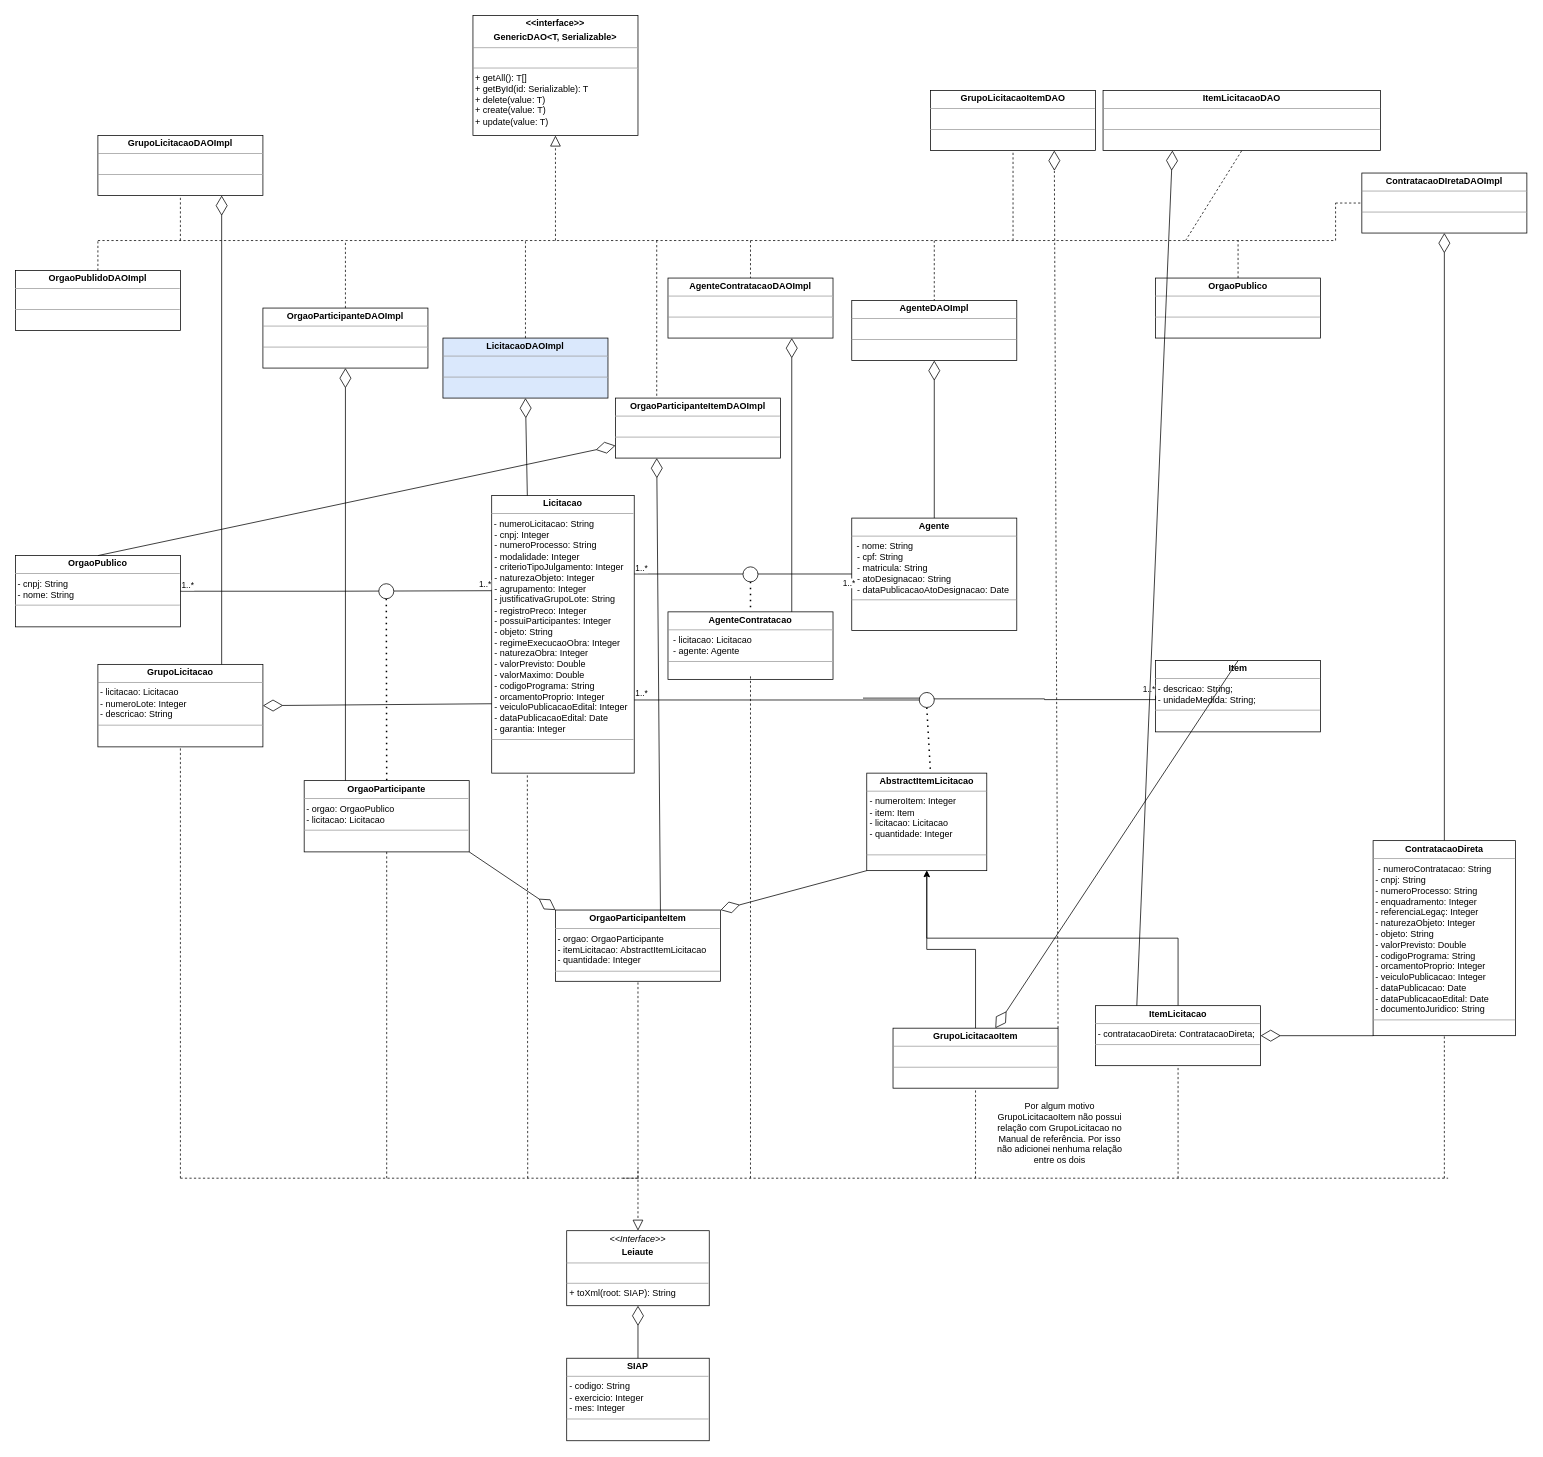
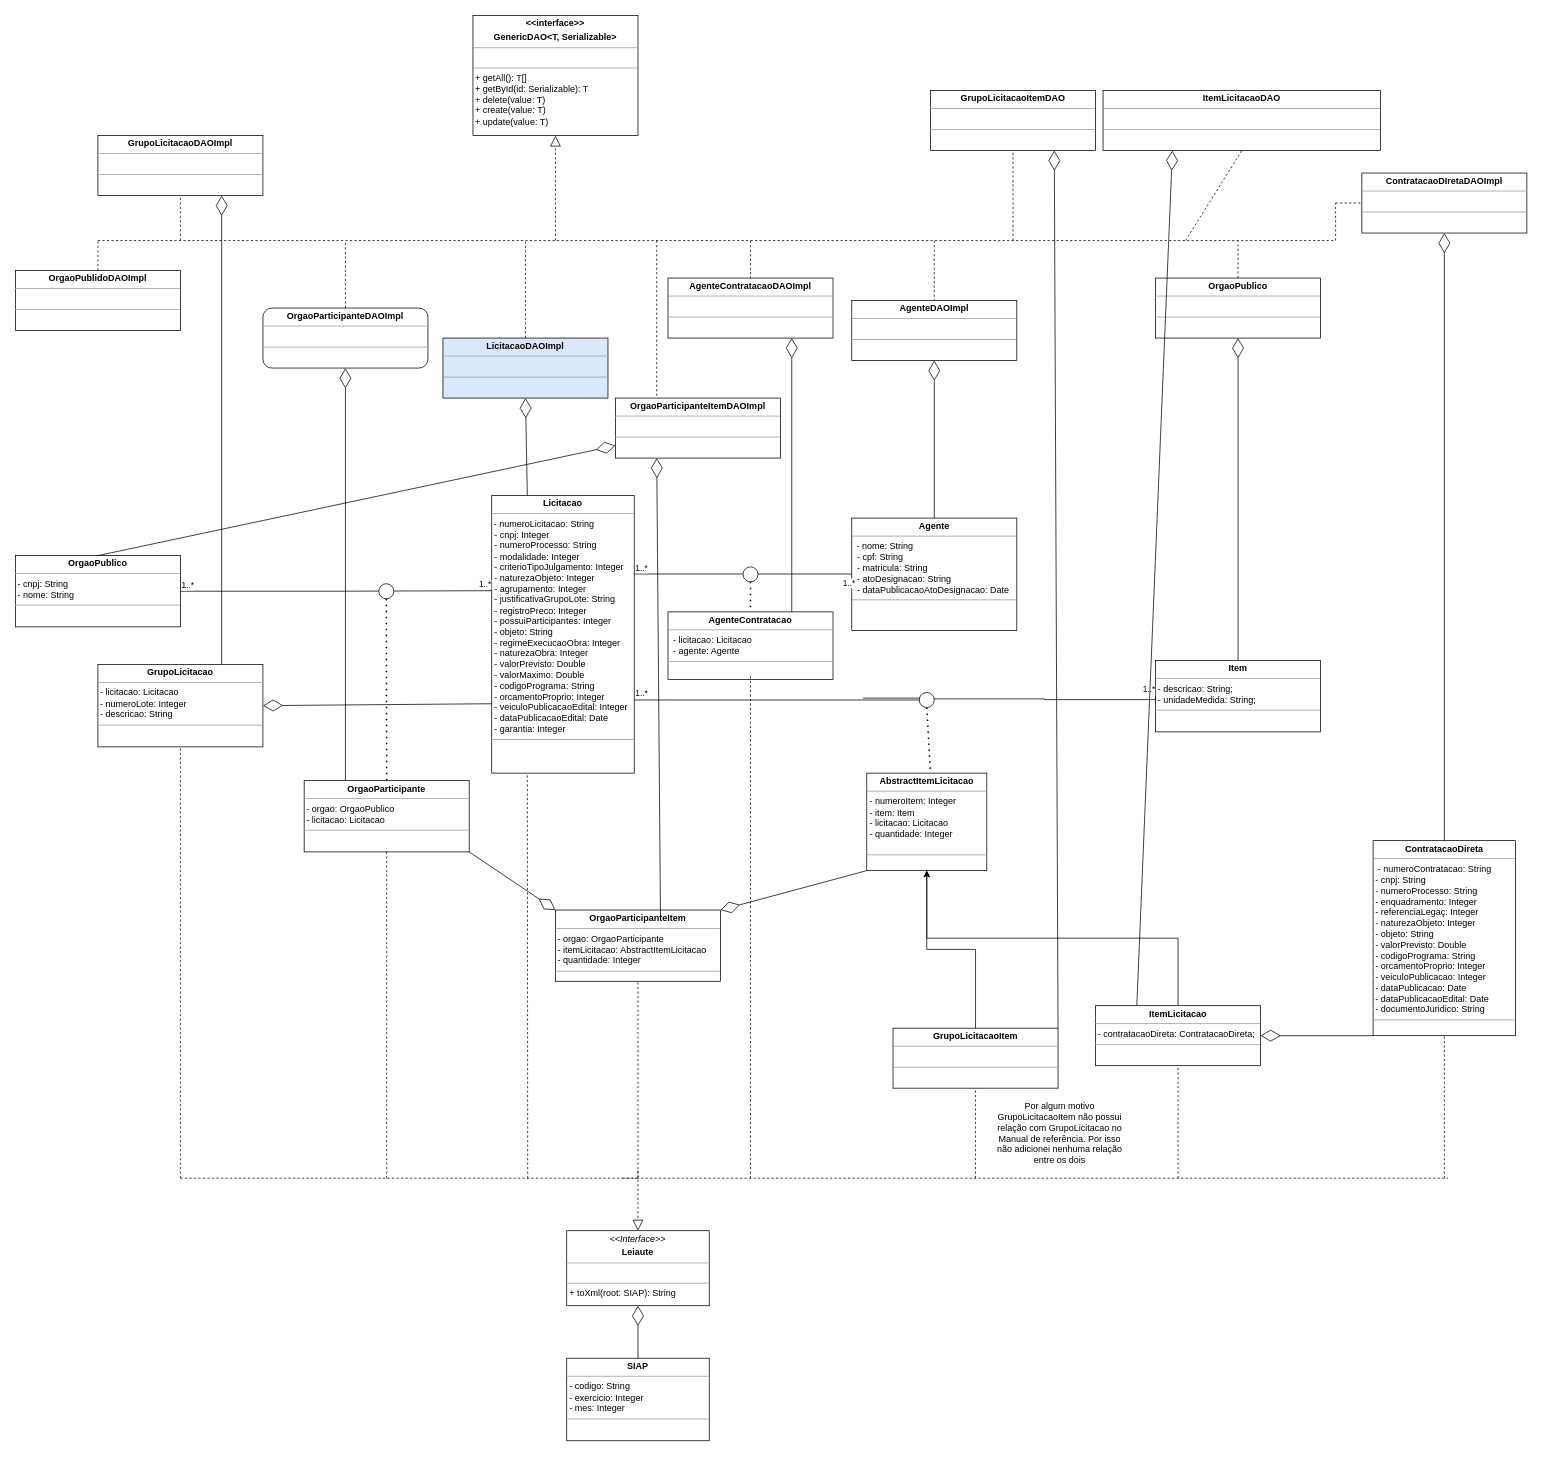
(345, 338) -> (345, 338)
(1056, 550) -> (1056, 550)
(1193, 729) -> (1238, 509)
